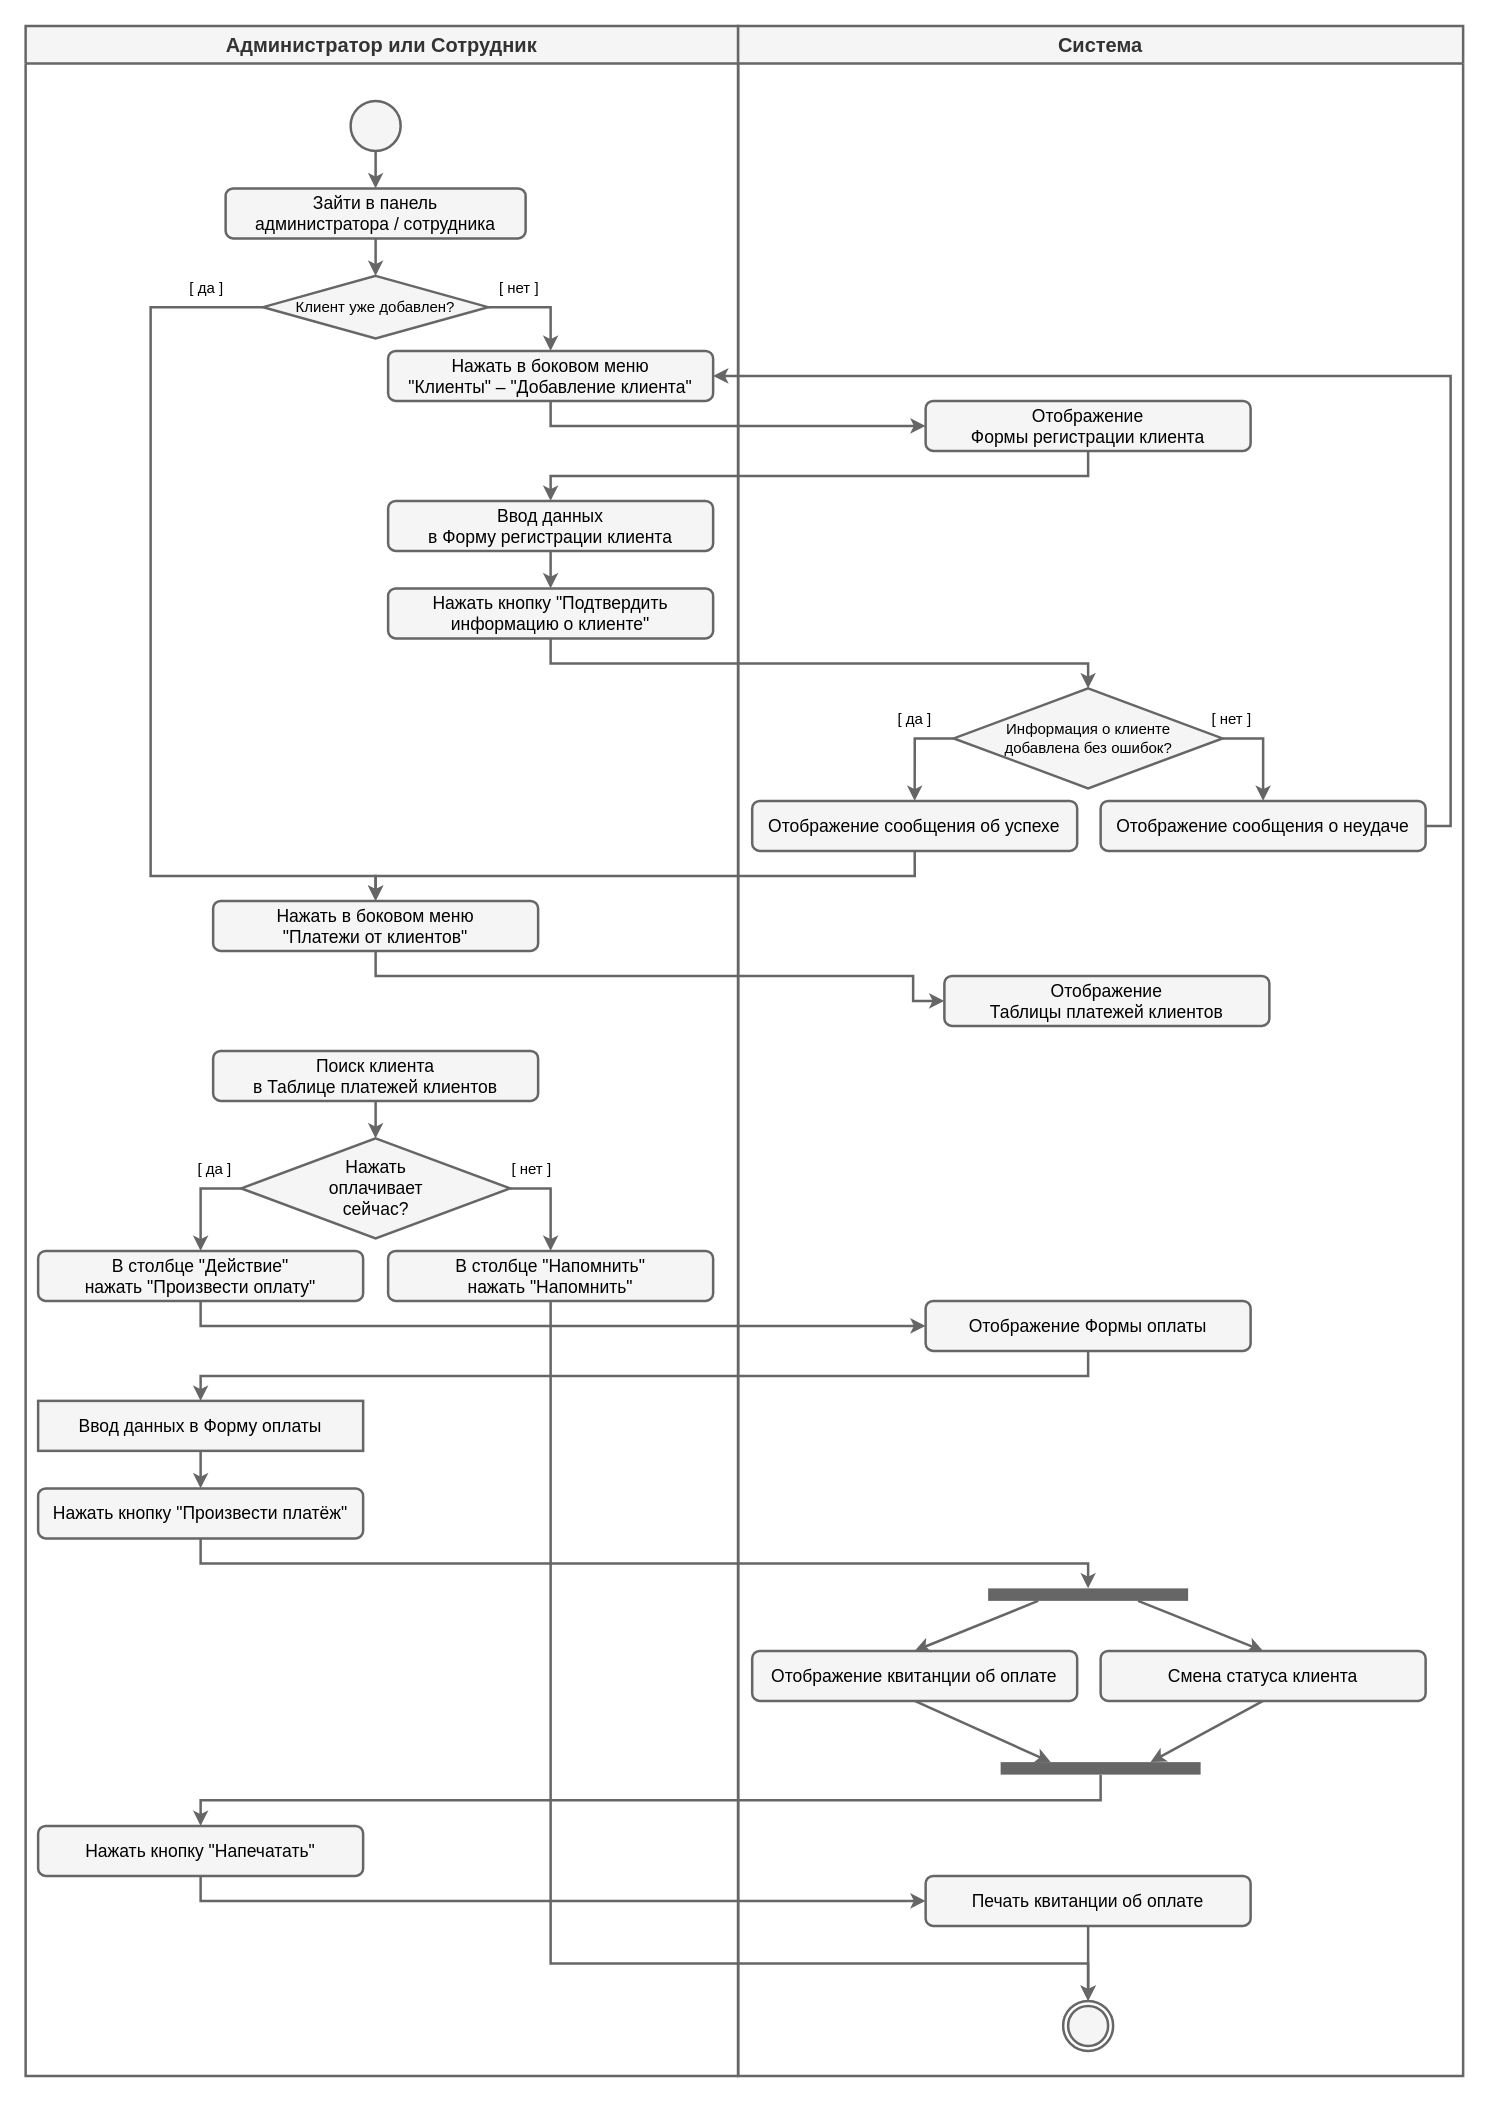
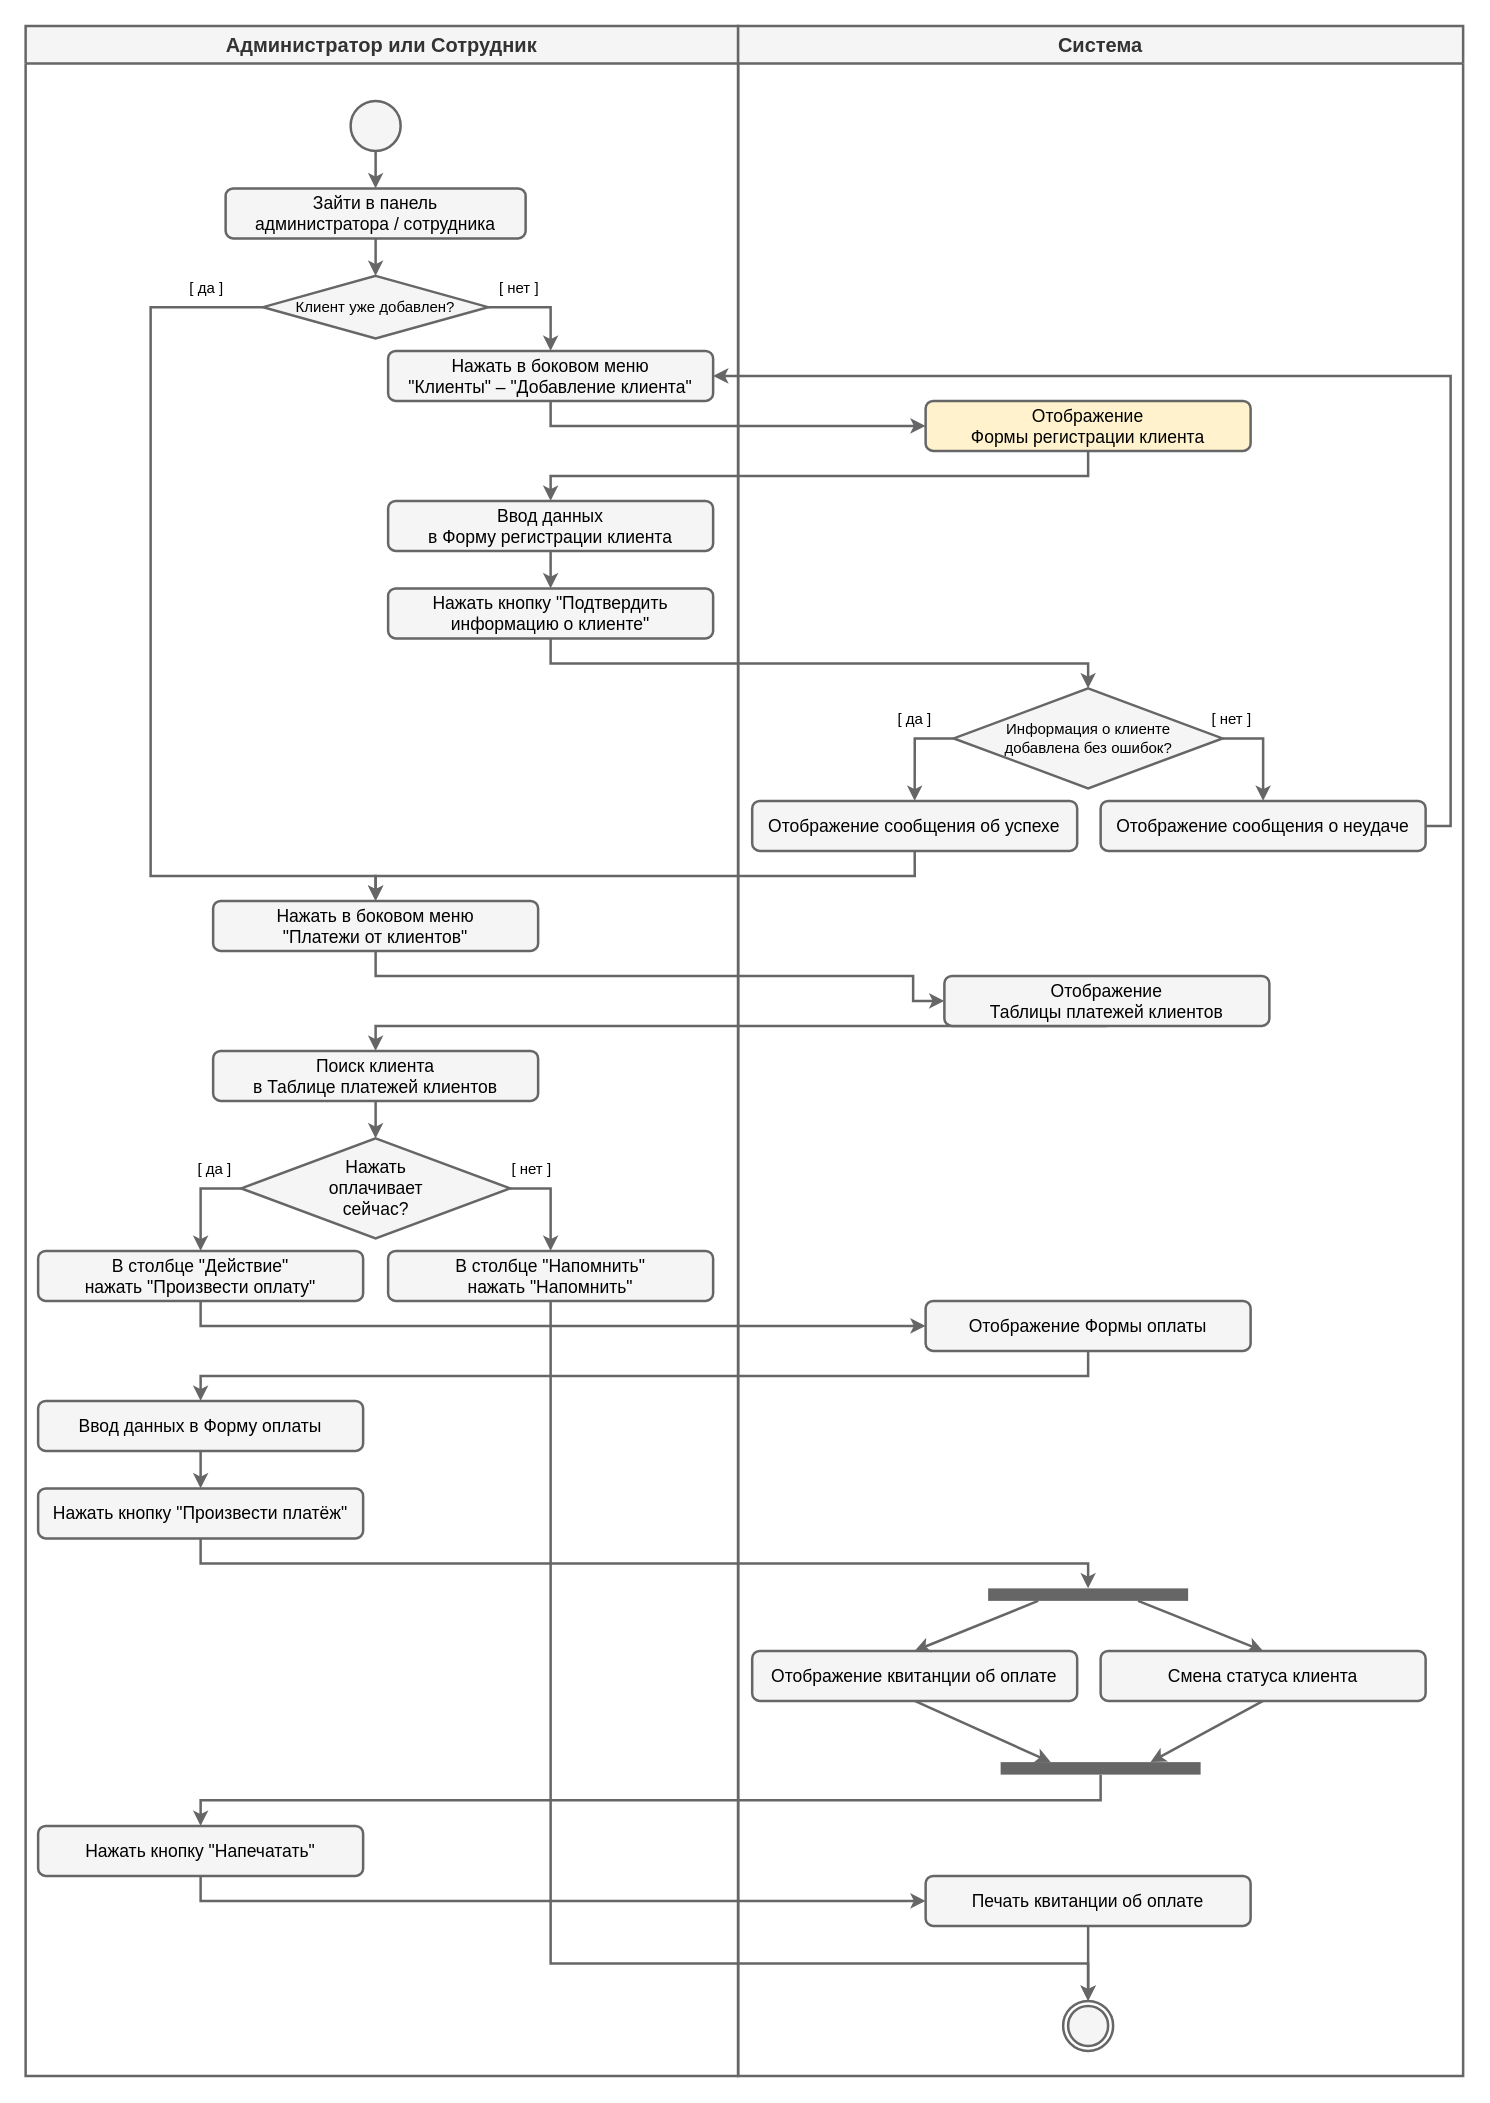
(1088, 426) -> (1088, 426)
none -> (656, 1026)
(201, 1426) -> (201, 1426)
